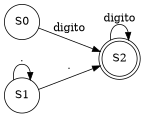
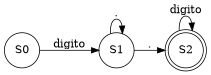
(66, 38) -> (65, 50)
